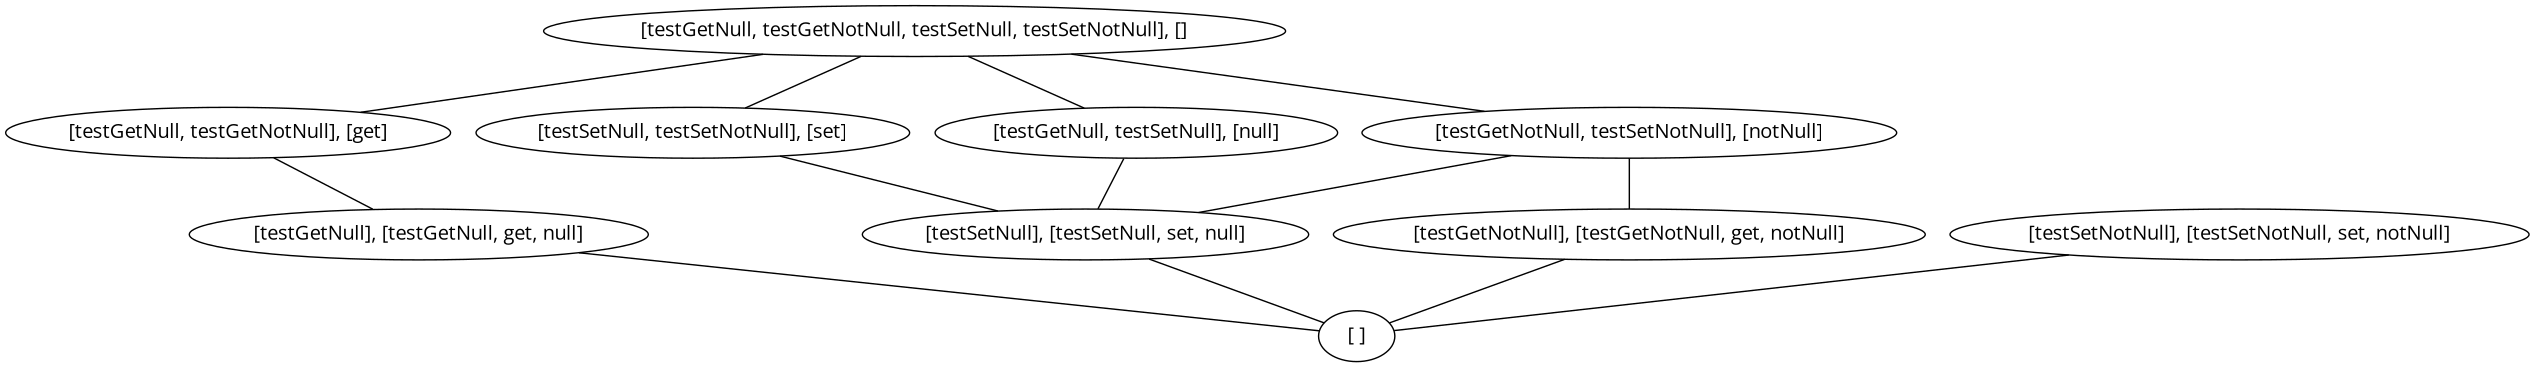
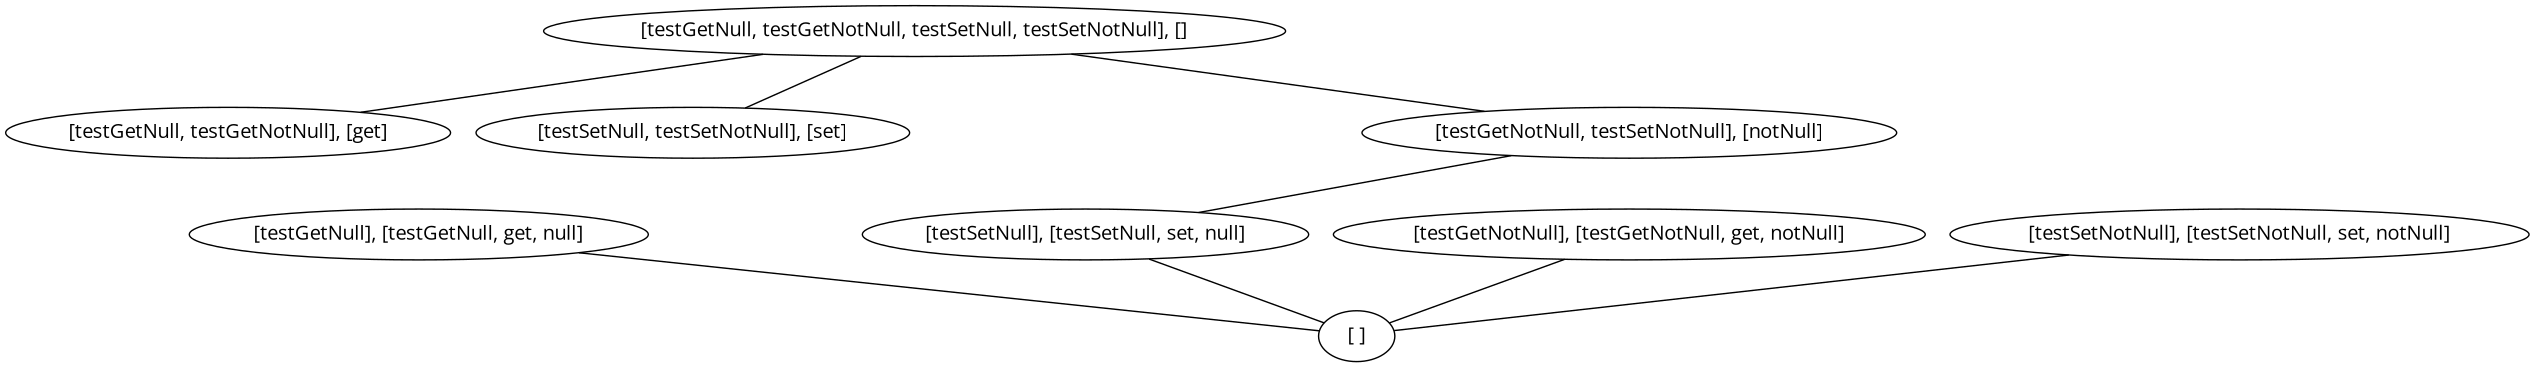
(1136, 133) -> none
(323, 184) -> none
(889, 184) -> none
(1629, 184) -> none
